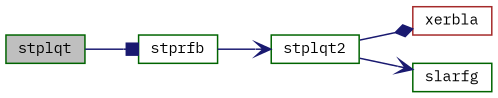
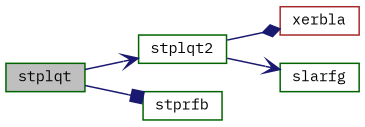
(237, 49) -> (104, 65)
